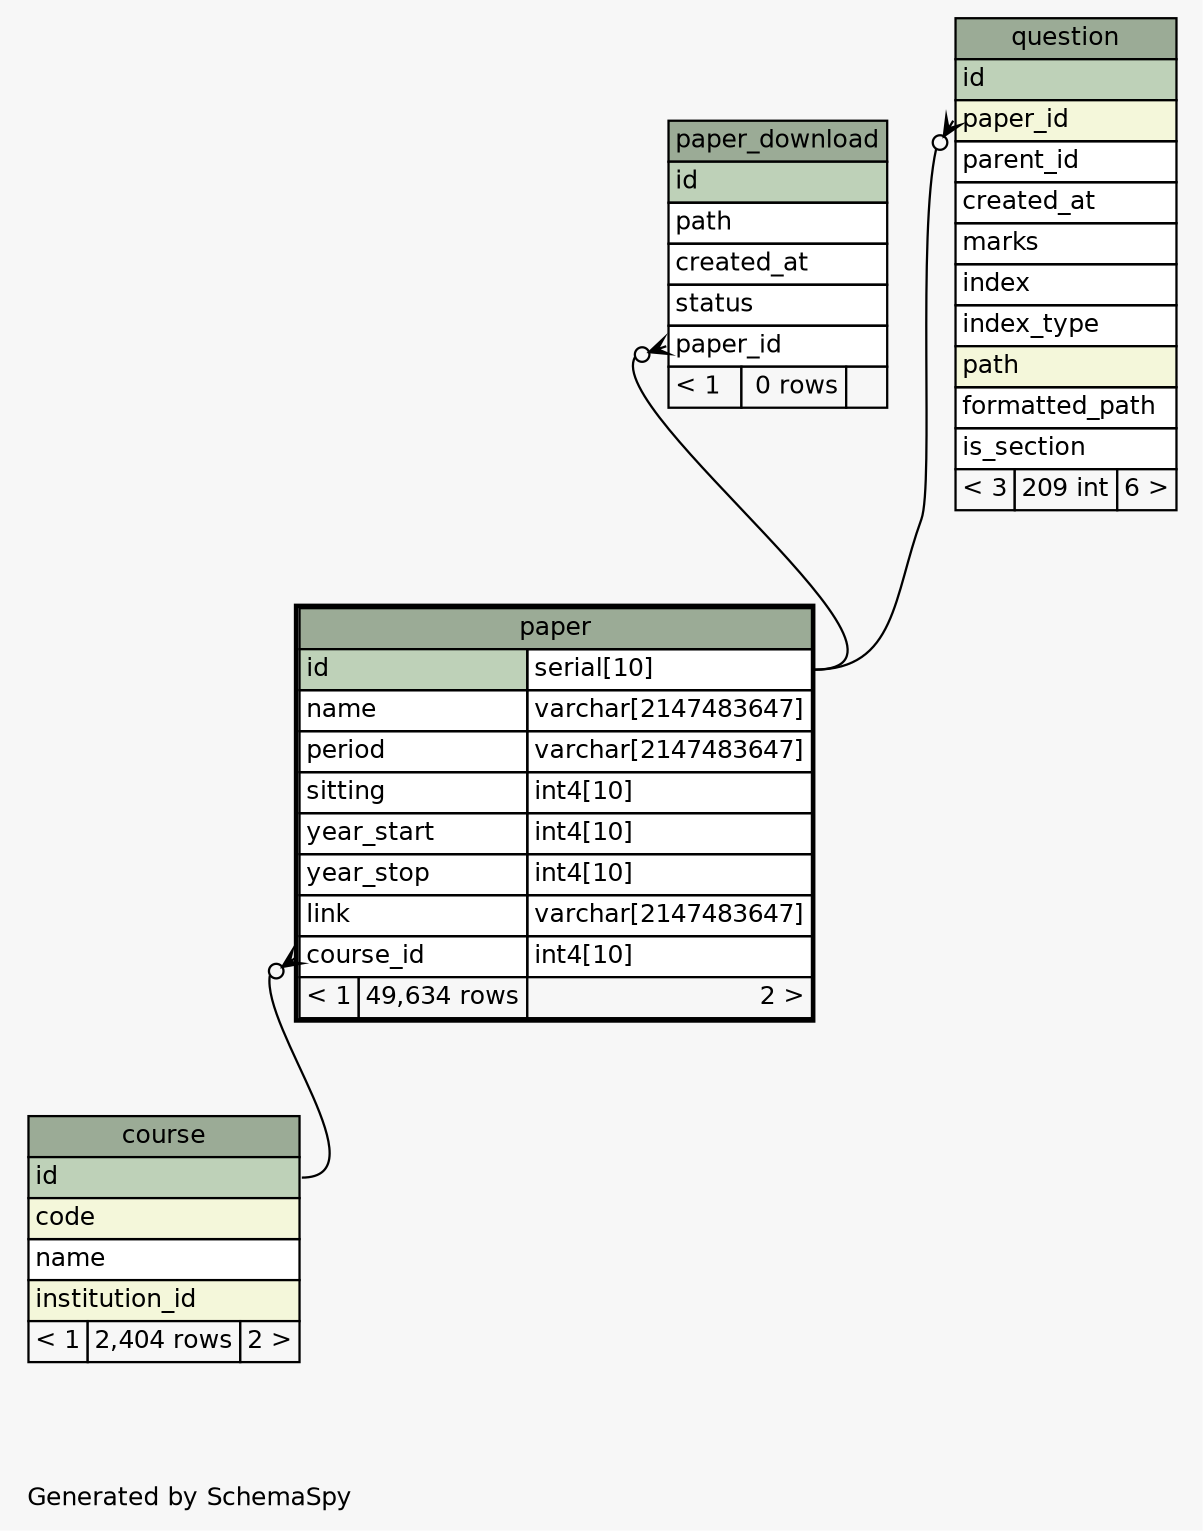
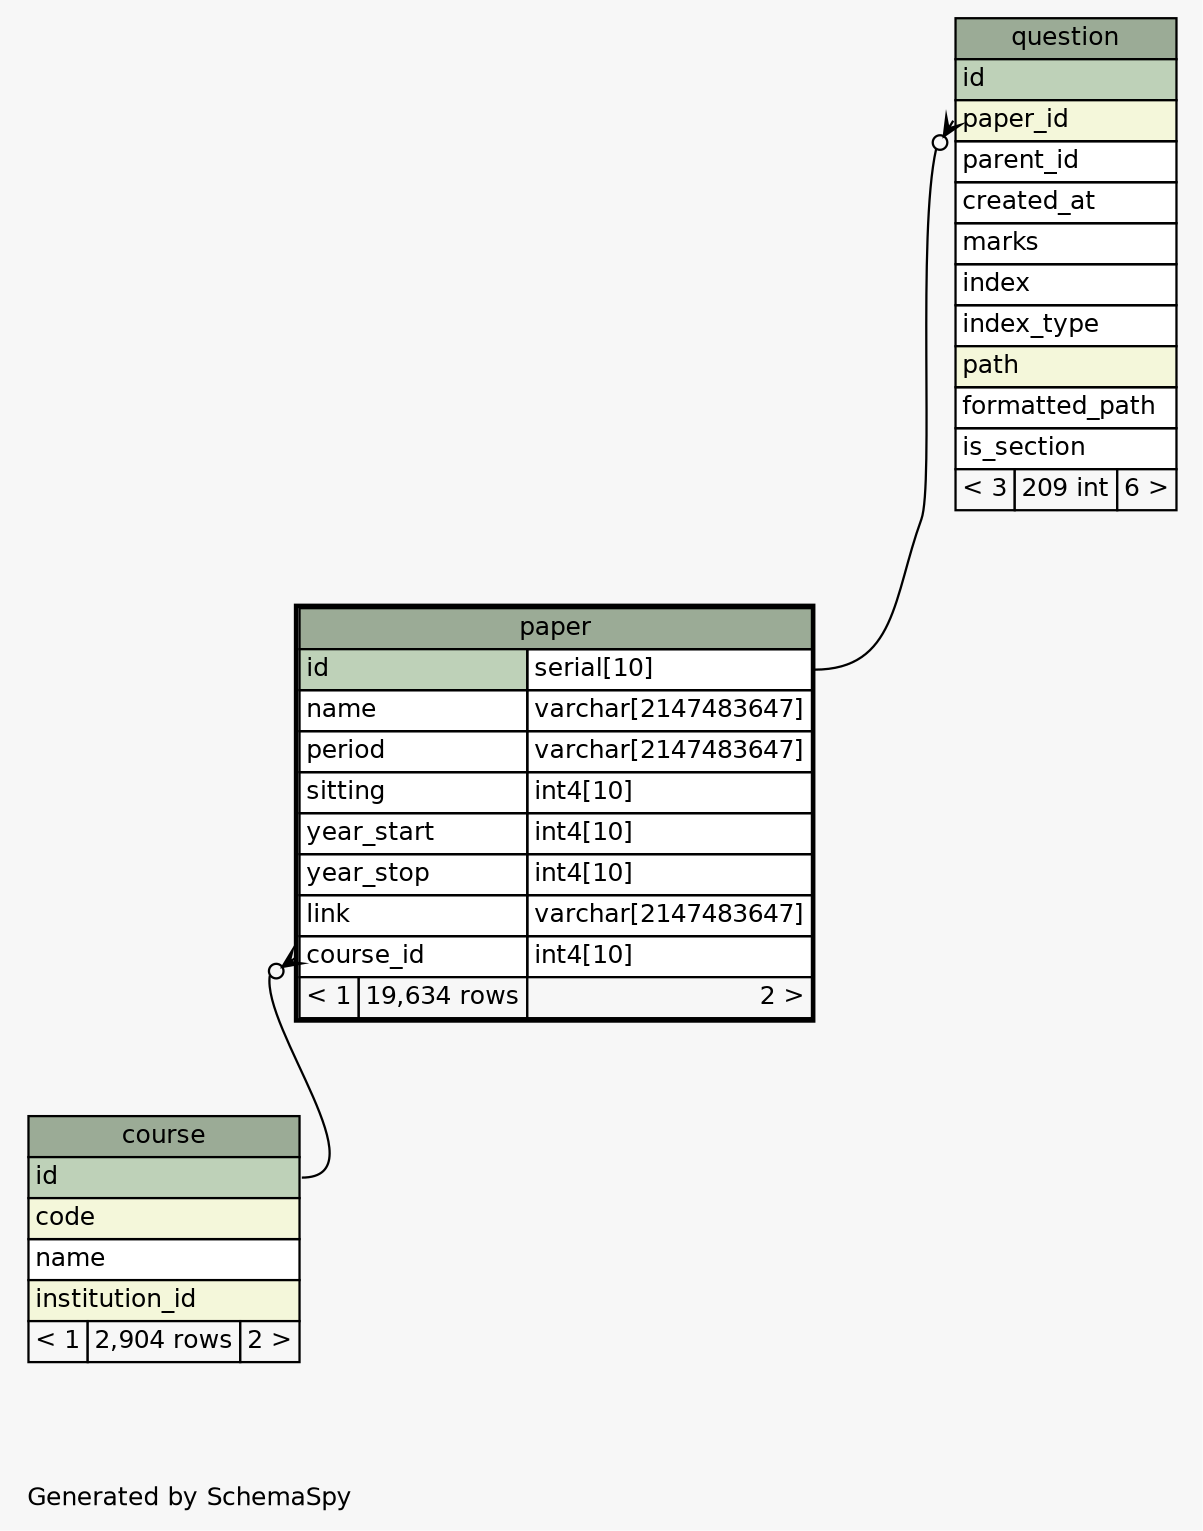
(778, 264) -> none
(443, 997) -> (443, 997)
(164, 1340) -> (164, 1340)
